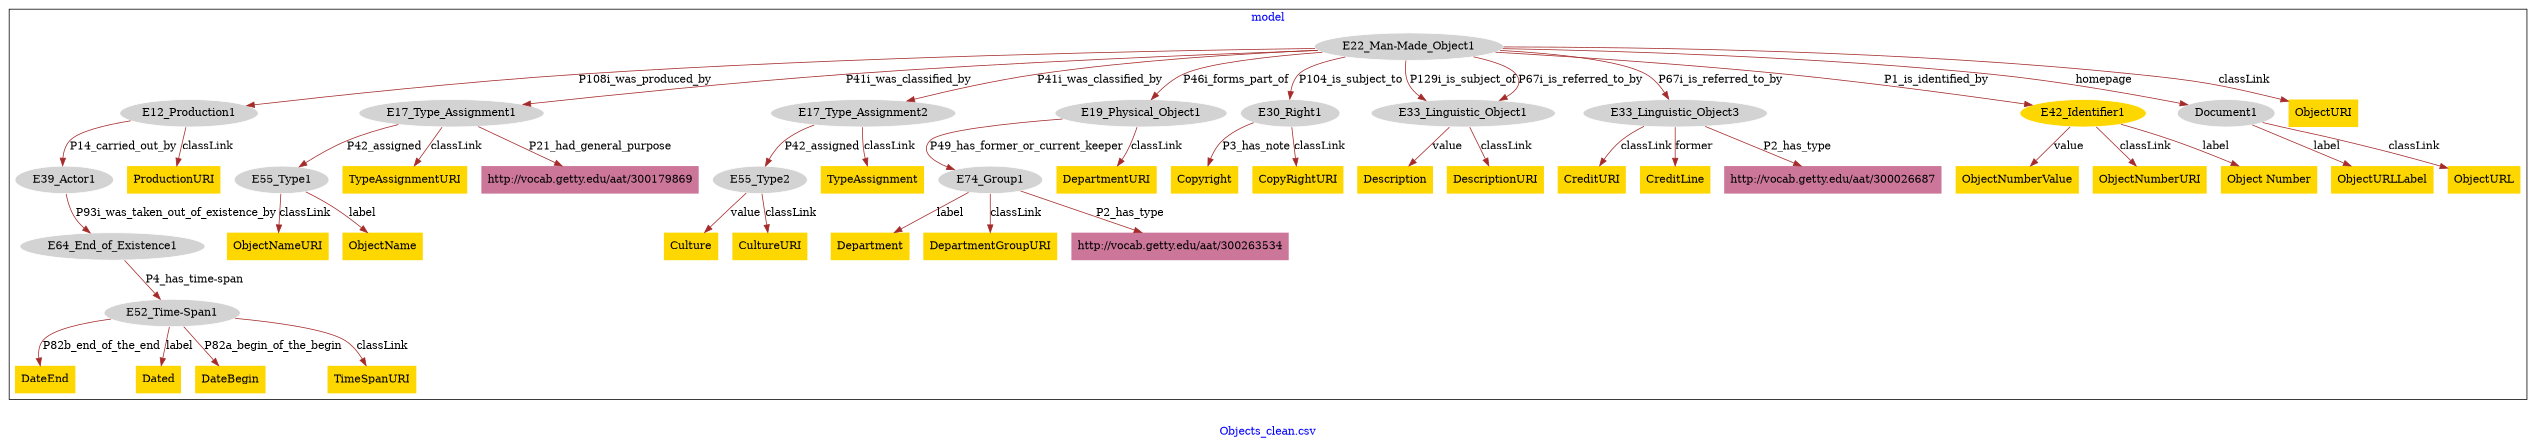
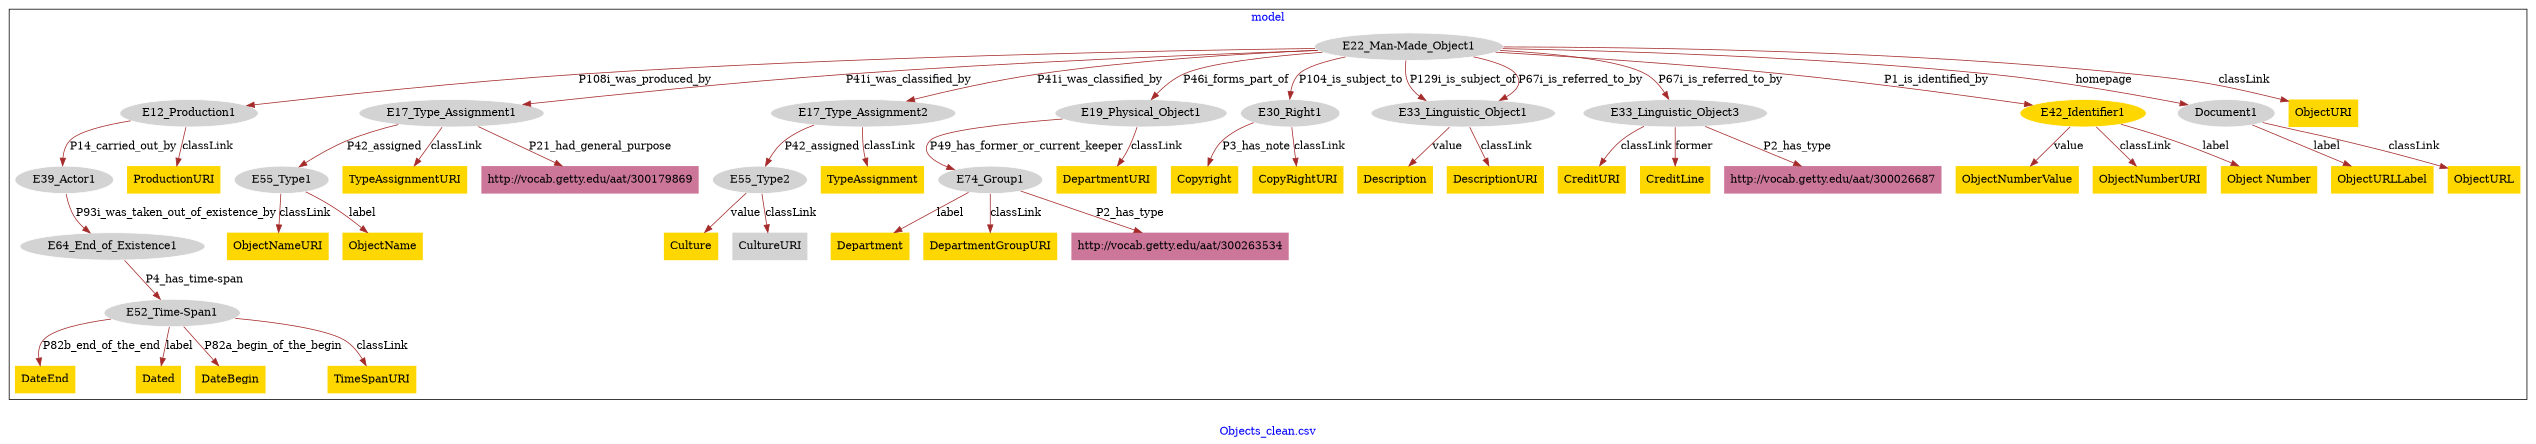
(770, 246) -> (770, 246)
